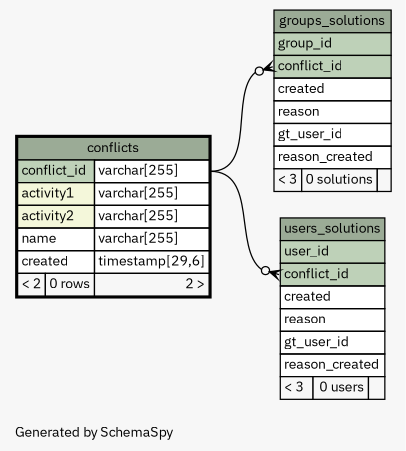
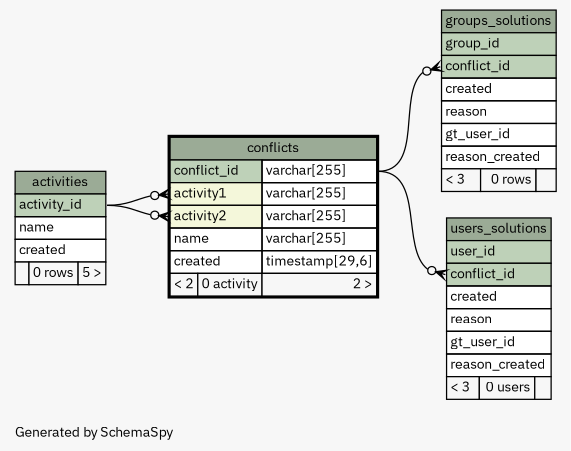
(339, 180) -> (511, 180)
none -> (60, 228)
(70, 284) -> (230, 284)
